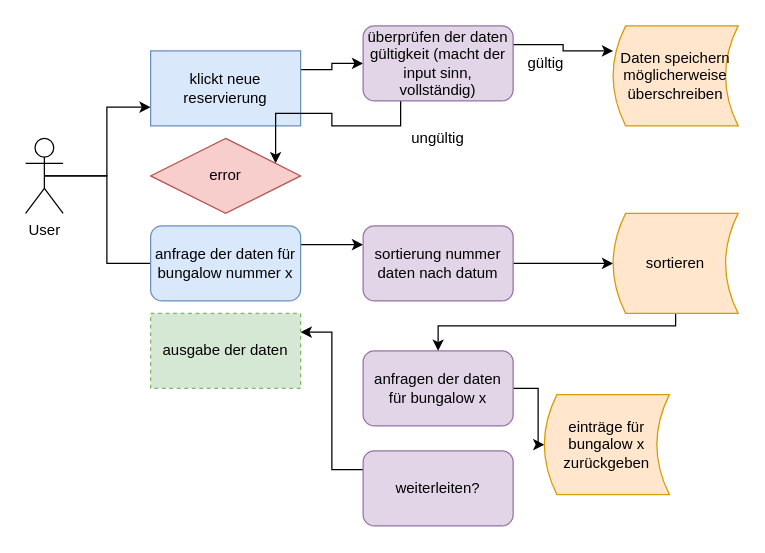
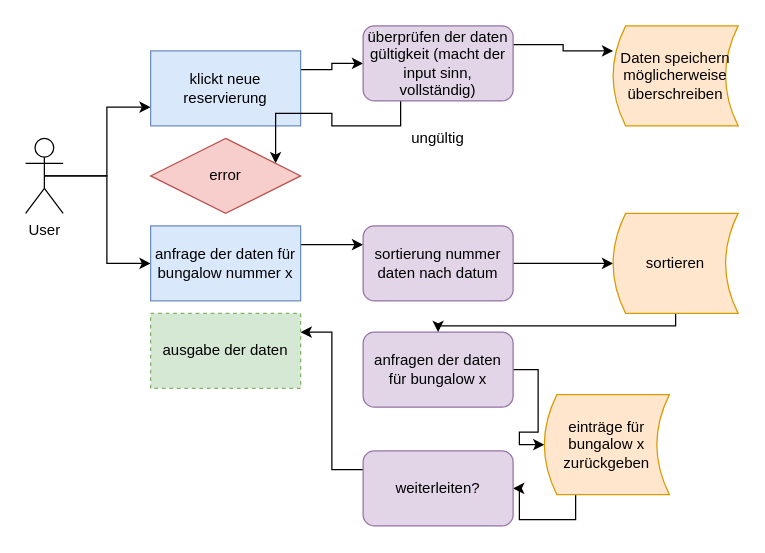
(551, 63) -> none
(145, 263) -> (141, 263)
(226, 263) -> (226, 263)
(438, 388) -> (438, 369)
none -> (544, 519)
